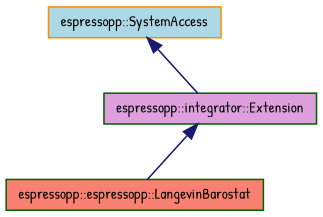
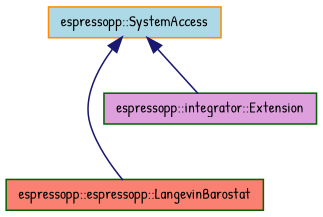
(167, 158) -> (89, 116)
